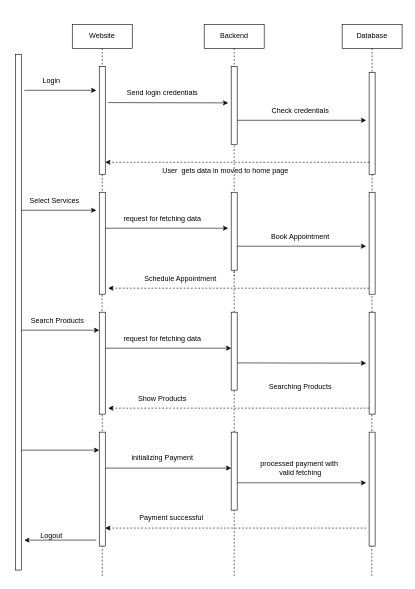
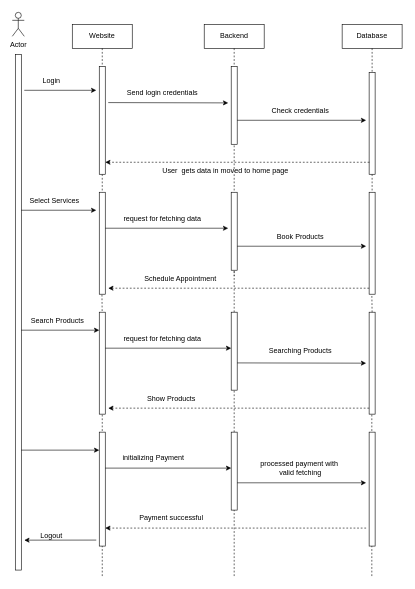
none -> (18, 24)
(301, 237) -> (301, 237)
(300, 387) -> (300, 351)
(162, 399) -> (171, 399)
(162, 458) -> (153, 458)
